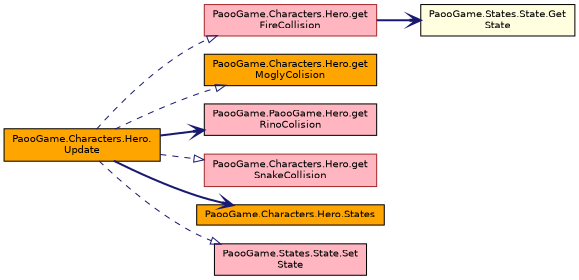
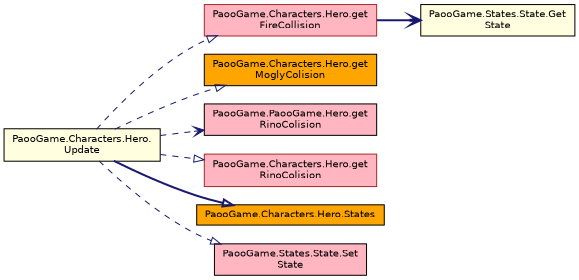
(177, 133) -> (177, 133)
(82, 145) -> (82, 145)
(290, 170) -> (290, 170)
(167, 185) -> (167, 185)
